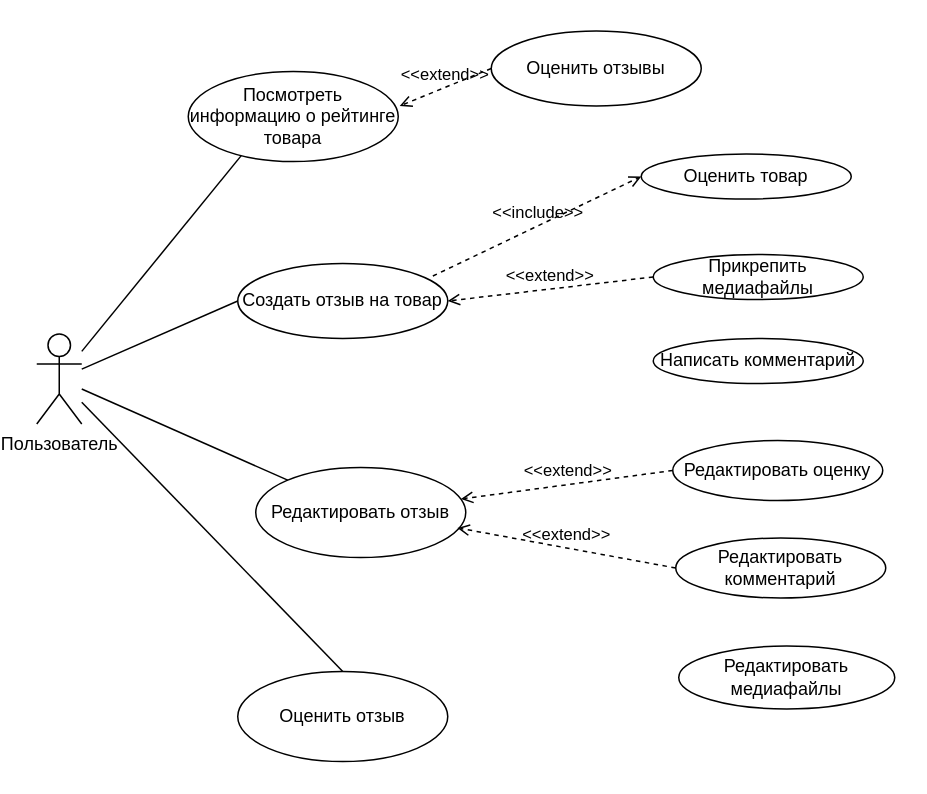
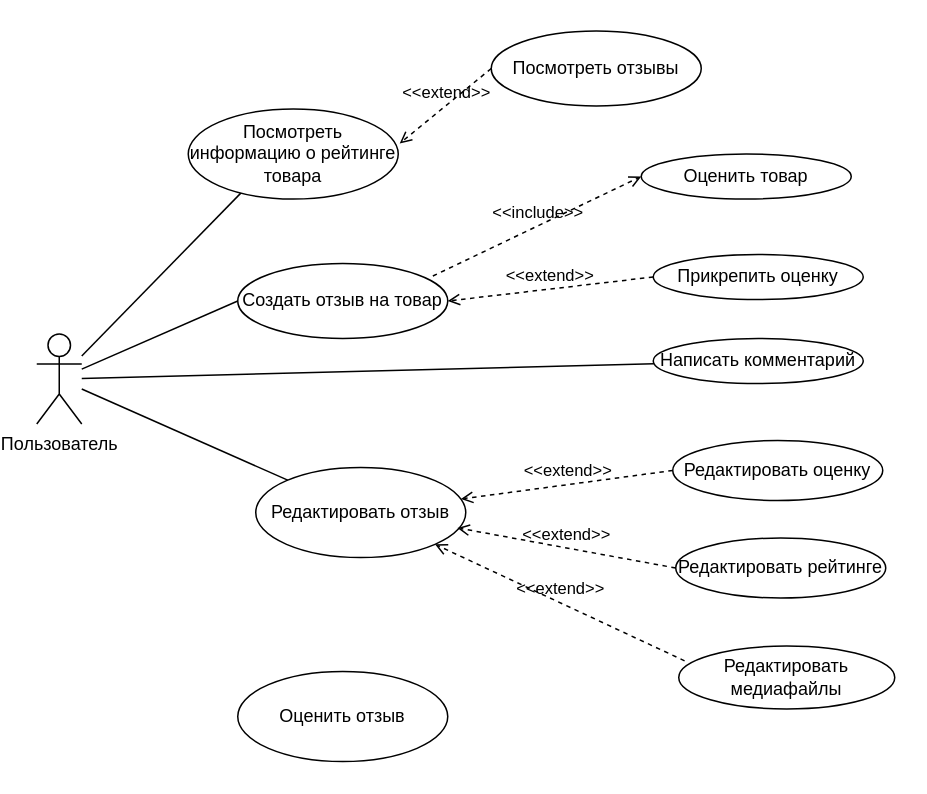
(596, 68) -> (596, 68)
(293, 116) -> (293, 154)
(758, 277) -> (758, 277)
(212, 536) -> (368, 371)
(781, 568) -> (781, 568)
none -> (561, 603)
